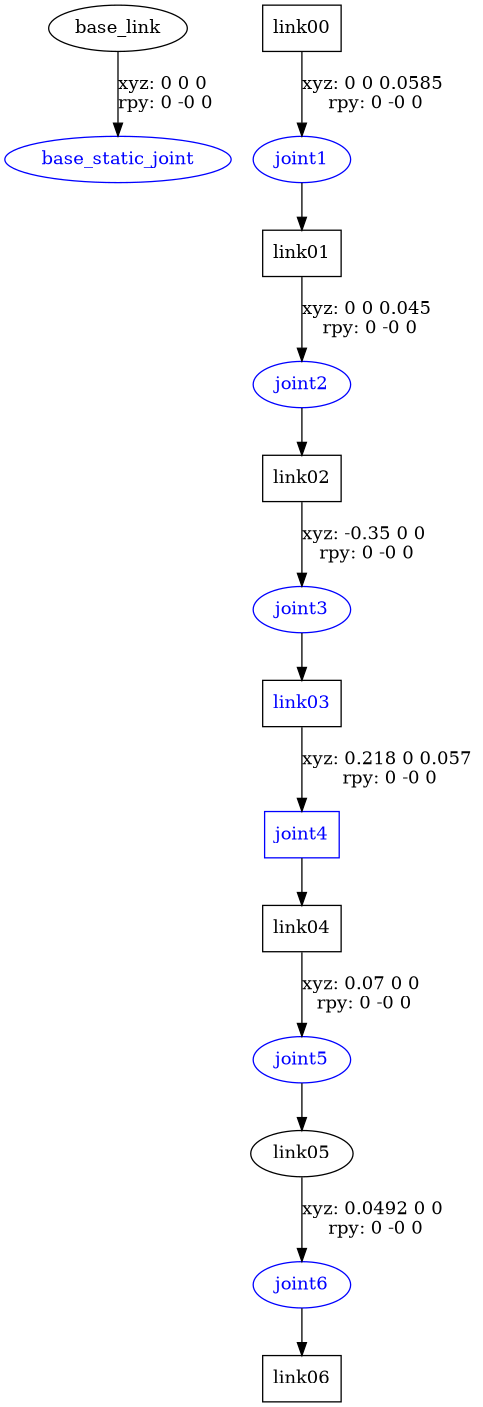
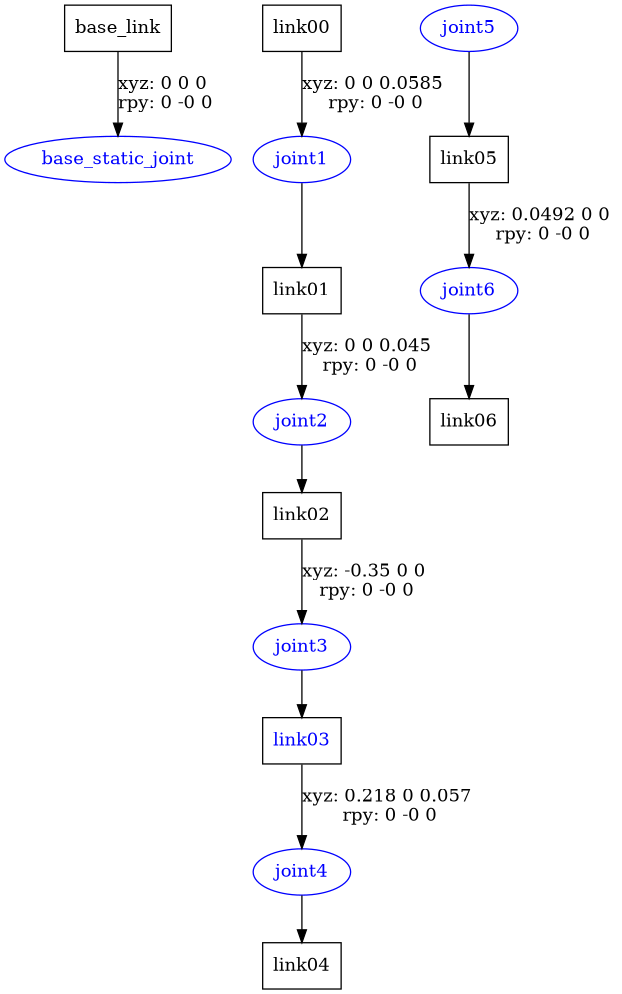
(118, 28) -> (118, 28)
(302, 835) -> (302, 872)
(302, 988) -> none
(302, 1154) -> (469, 159)
